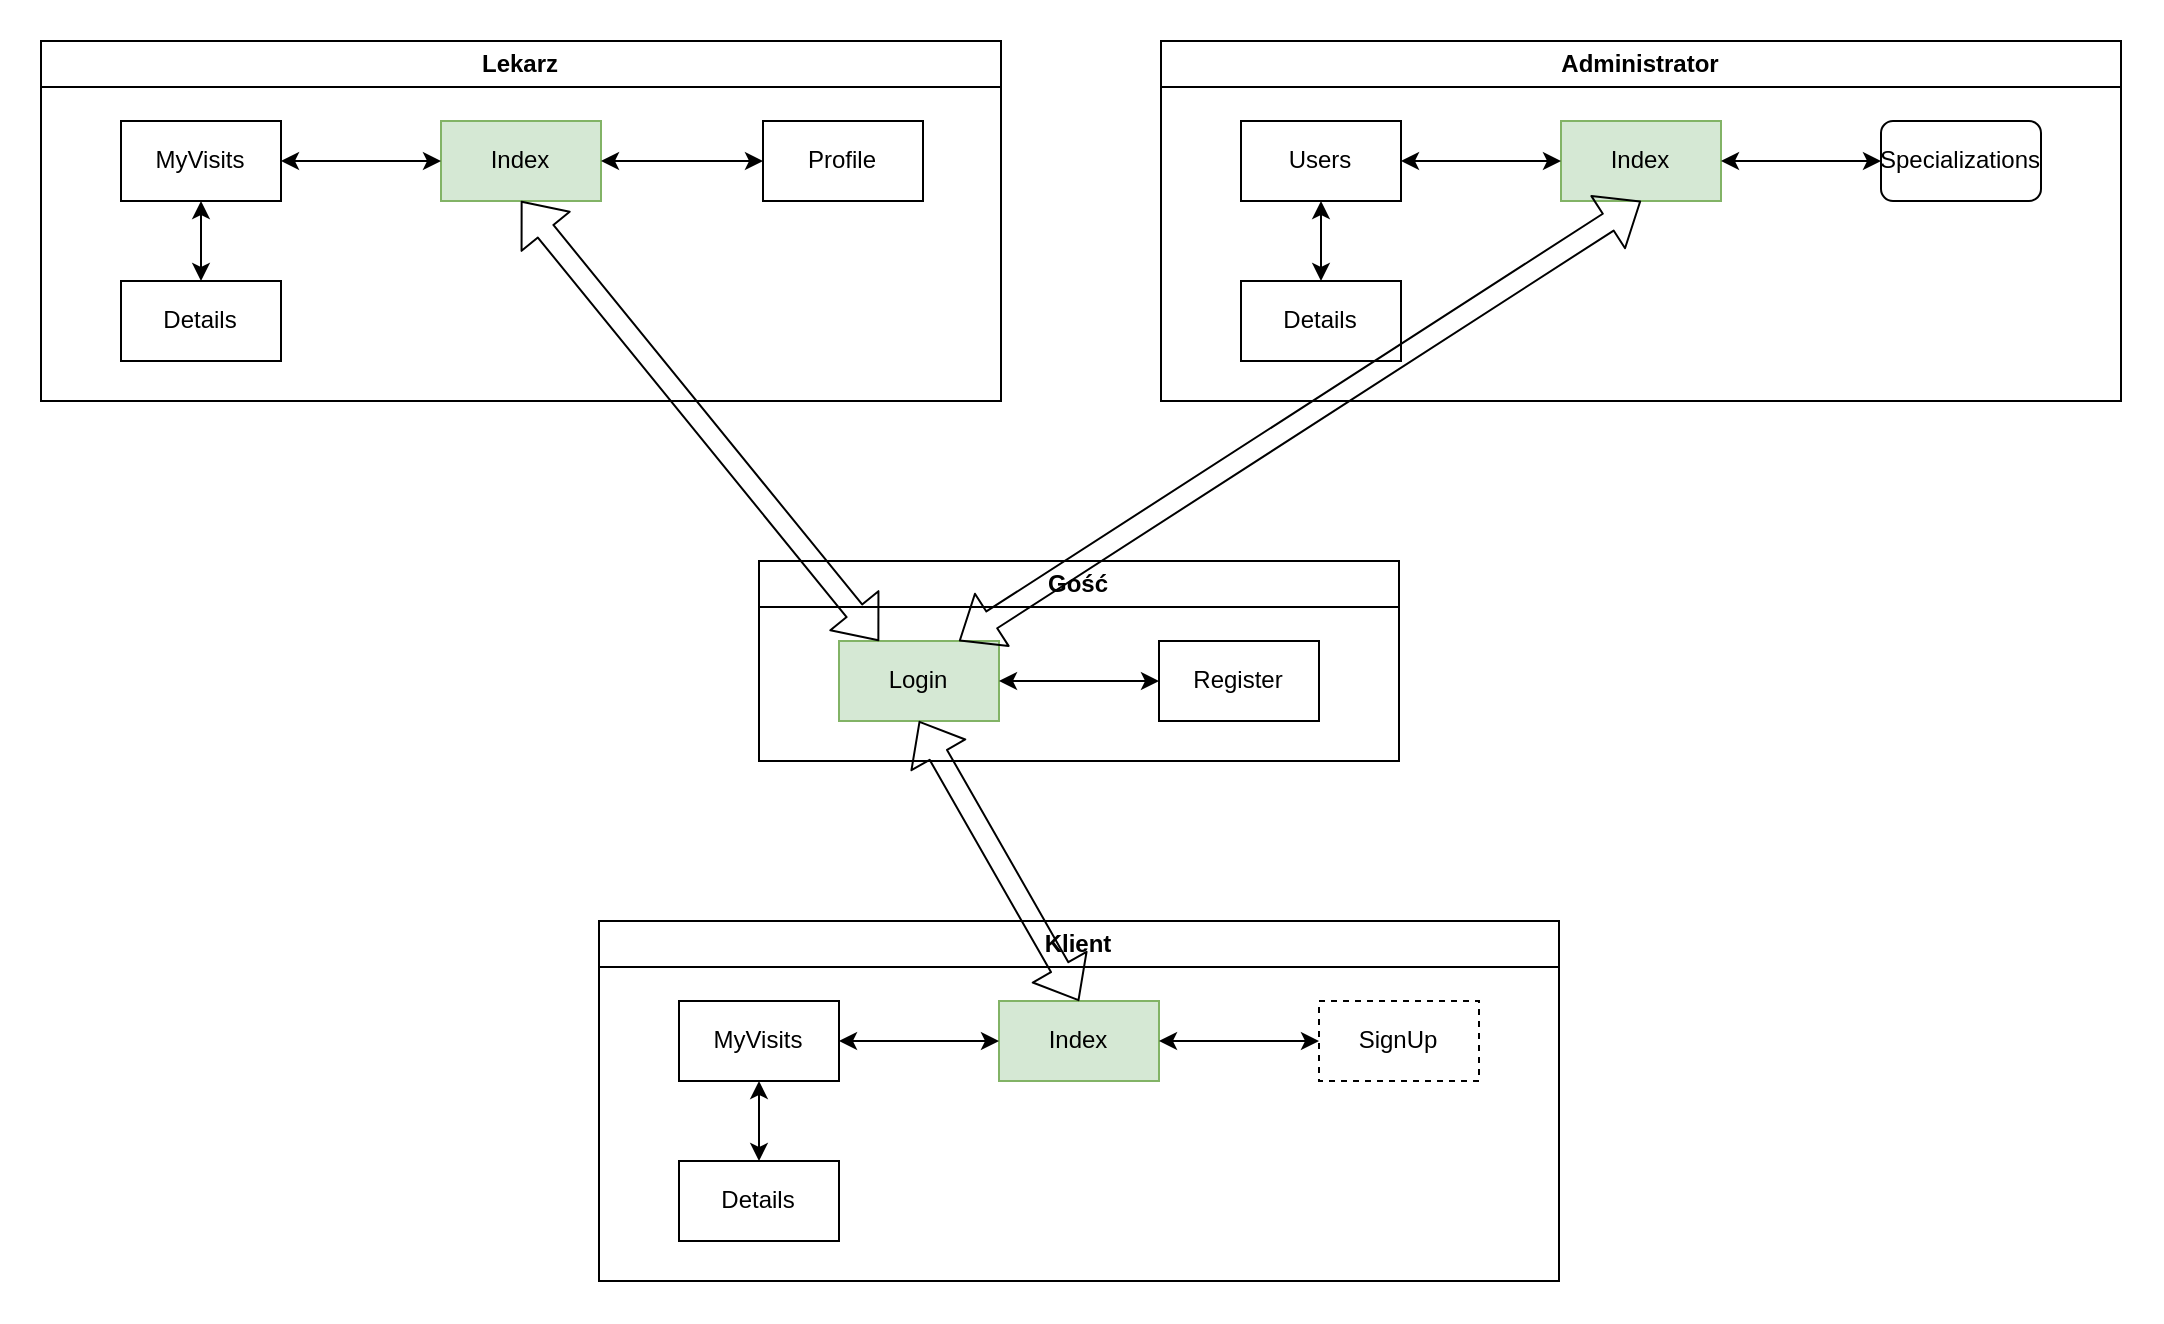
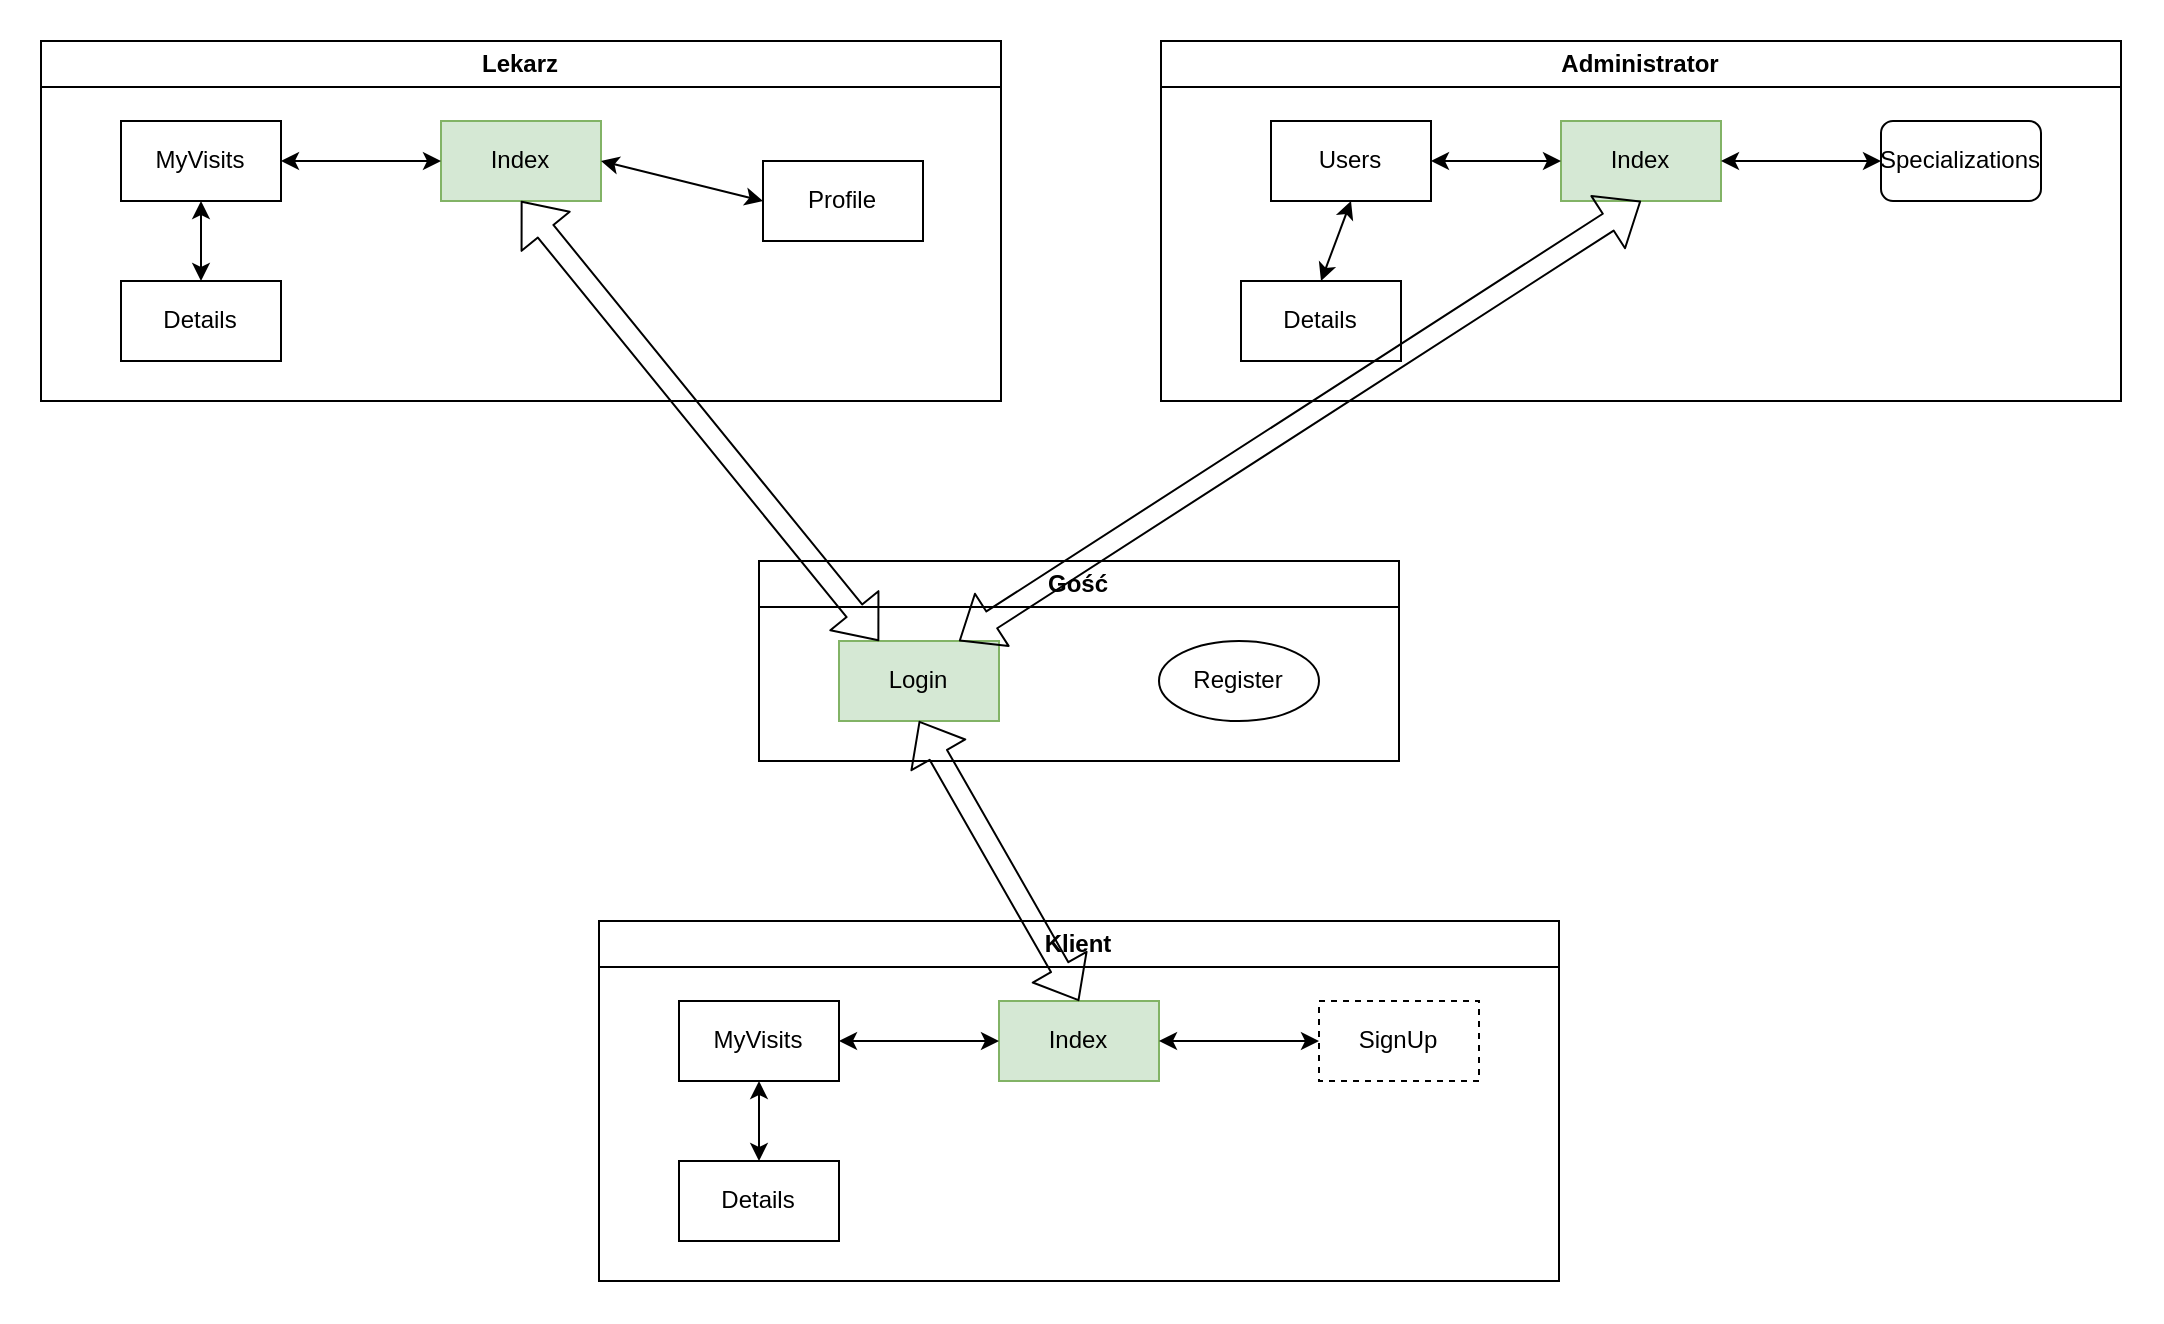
(843, 161) -> (843, 201)
(1321, 161) -> (1351, 161)
(1079, 681) -> none
(1239, 681) -> (1239, 681)
